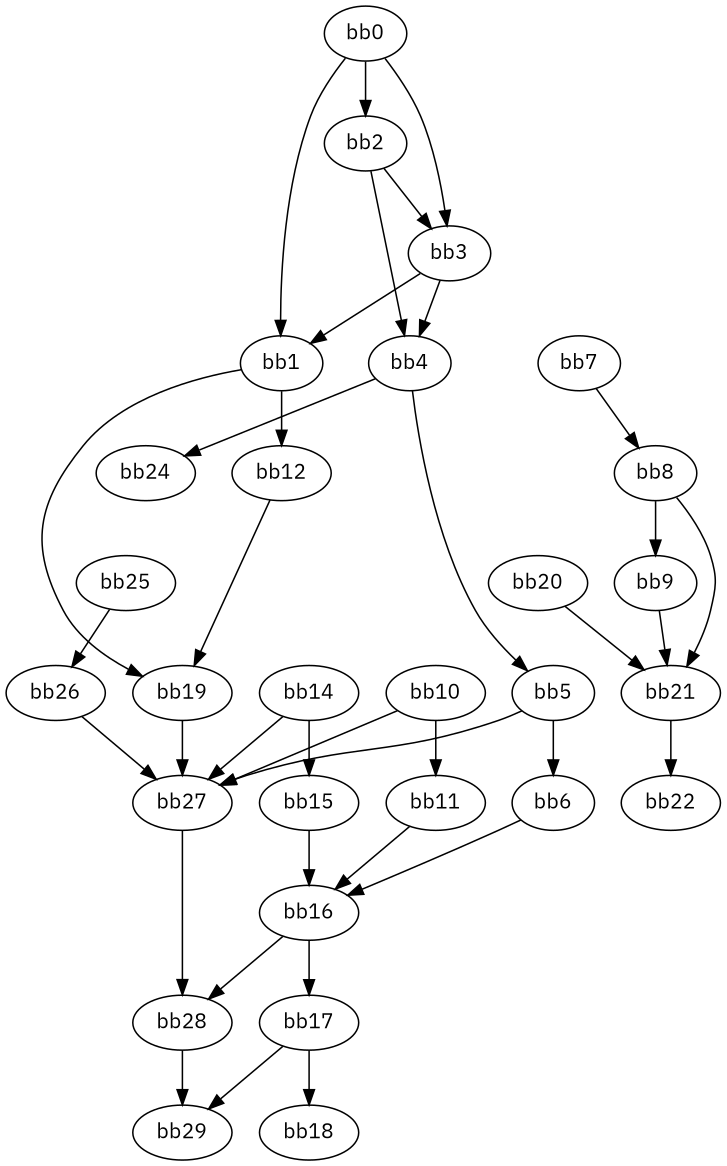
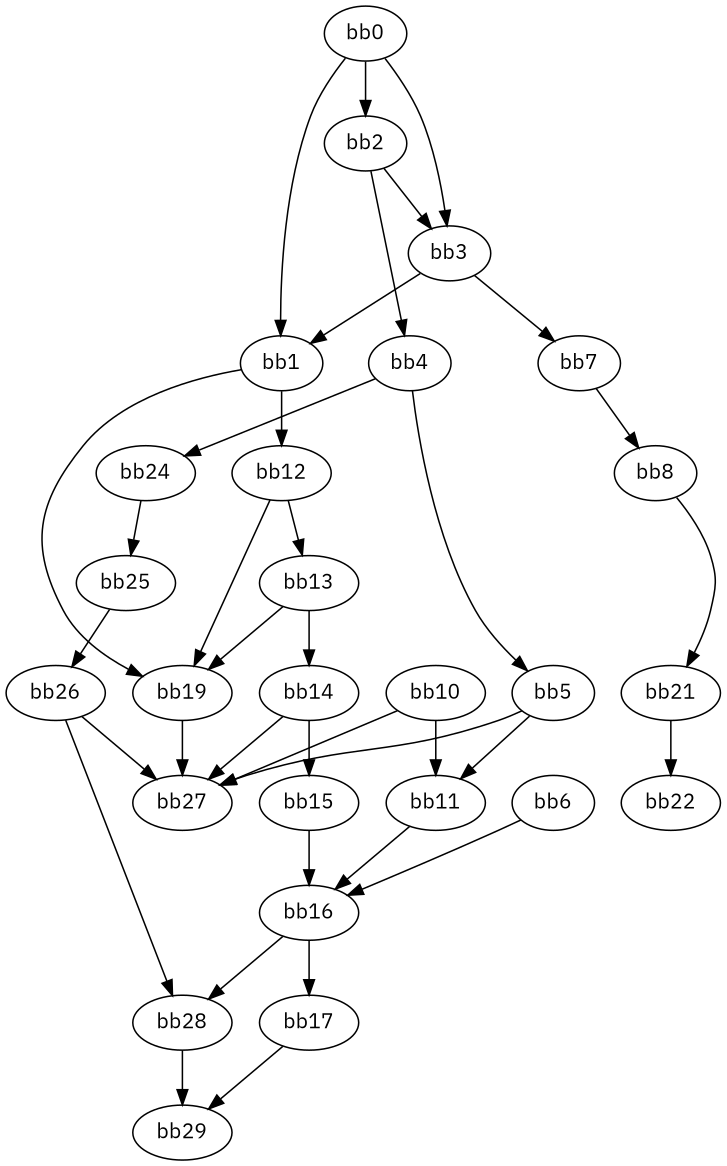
(432, 301) -> (508, 303)
none -> (137, 520)
none -> (309, 583)
(538, 583) -> none
(656, 583) -> none
(553, 740) -> (501, 742)
(182, 905) -> (116, 851)
(309, 1133) -> none
